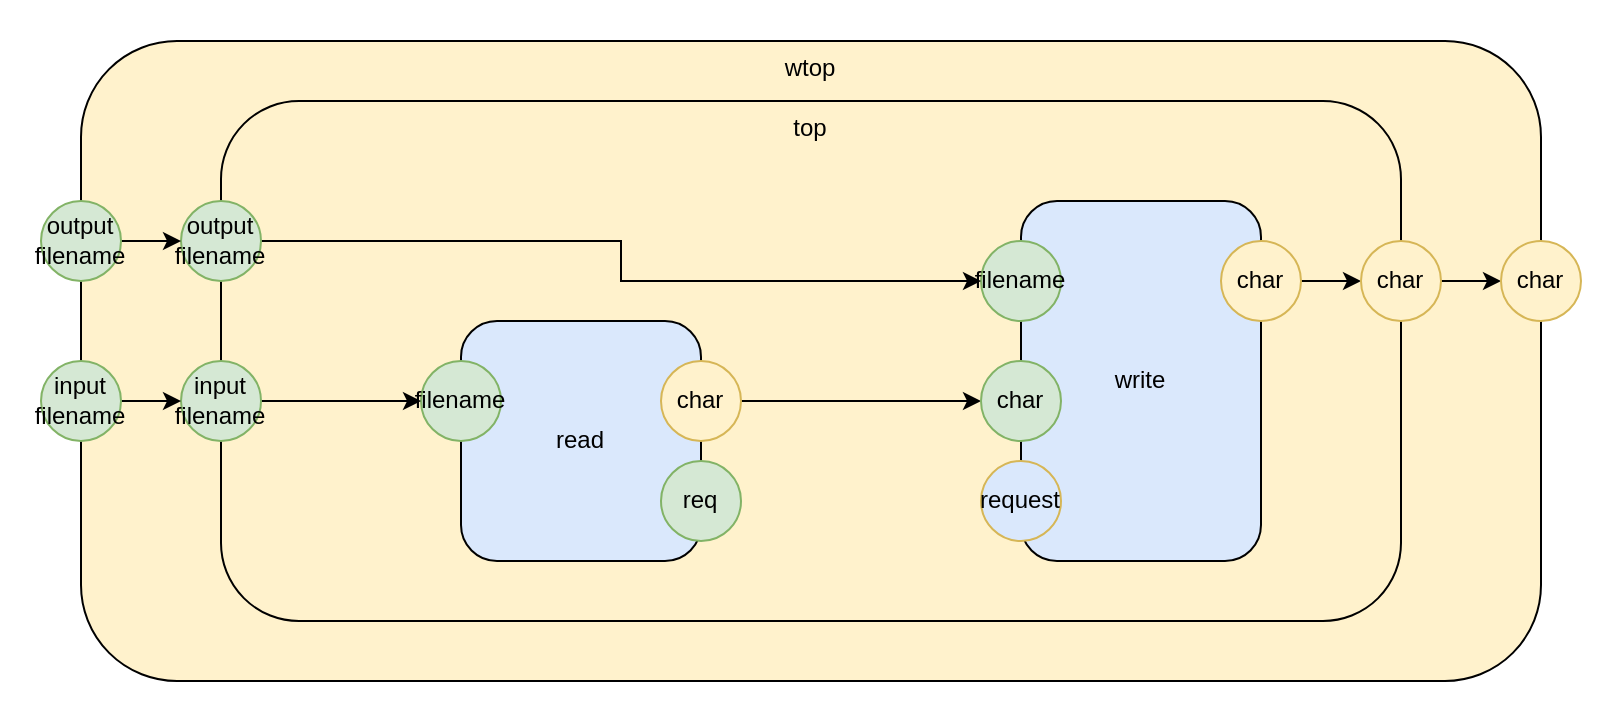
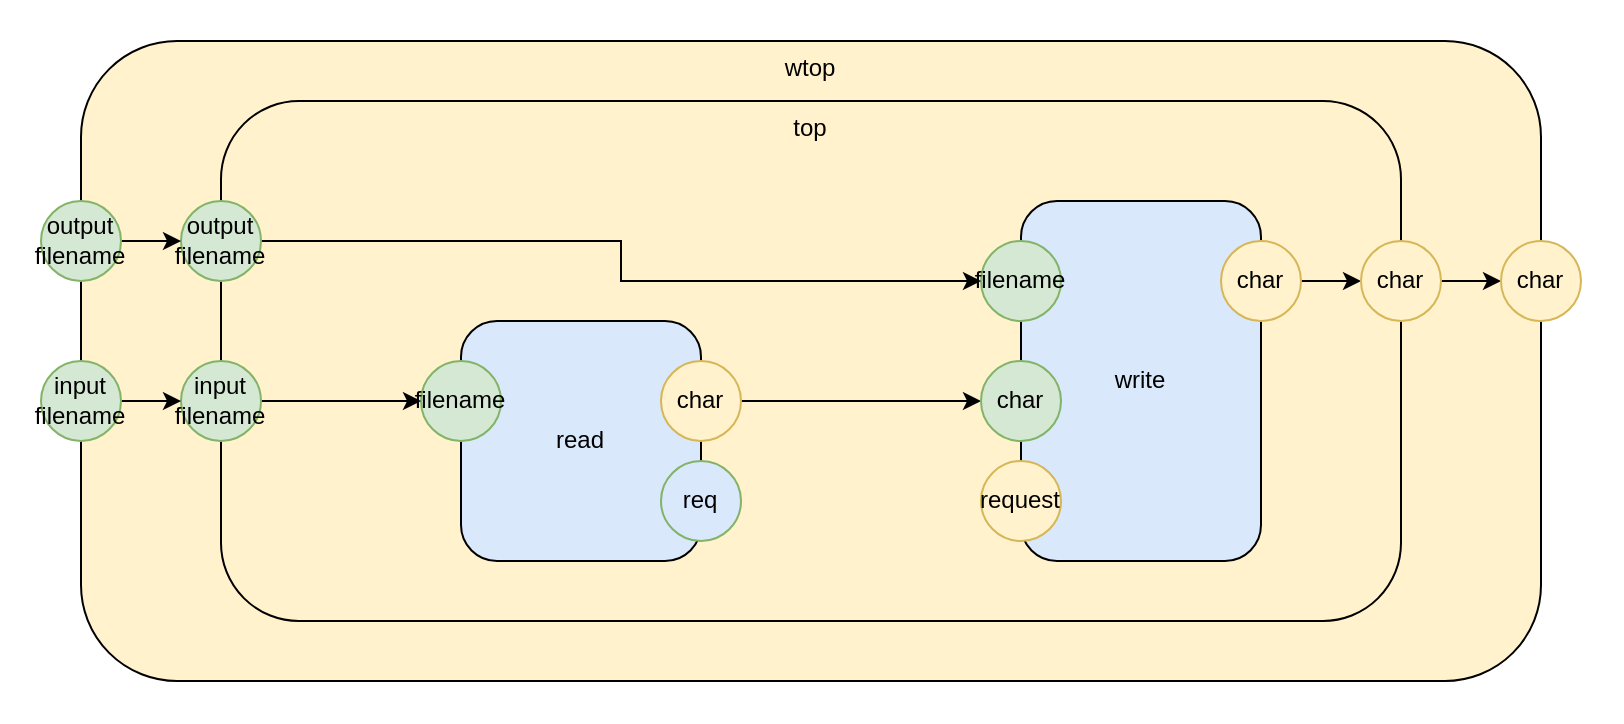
(701, 501) -> (701, 501)
(1021, 501) -> (1021, 501)
